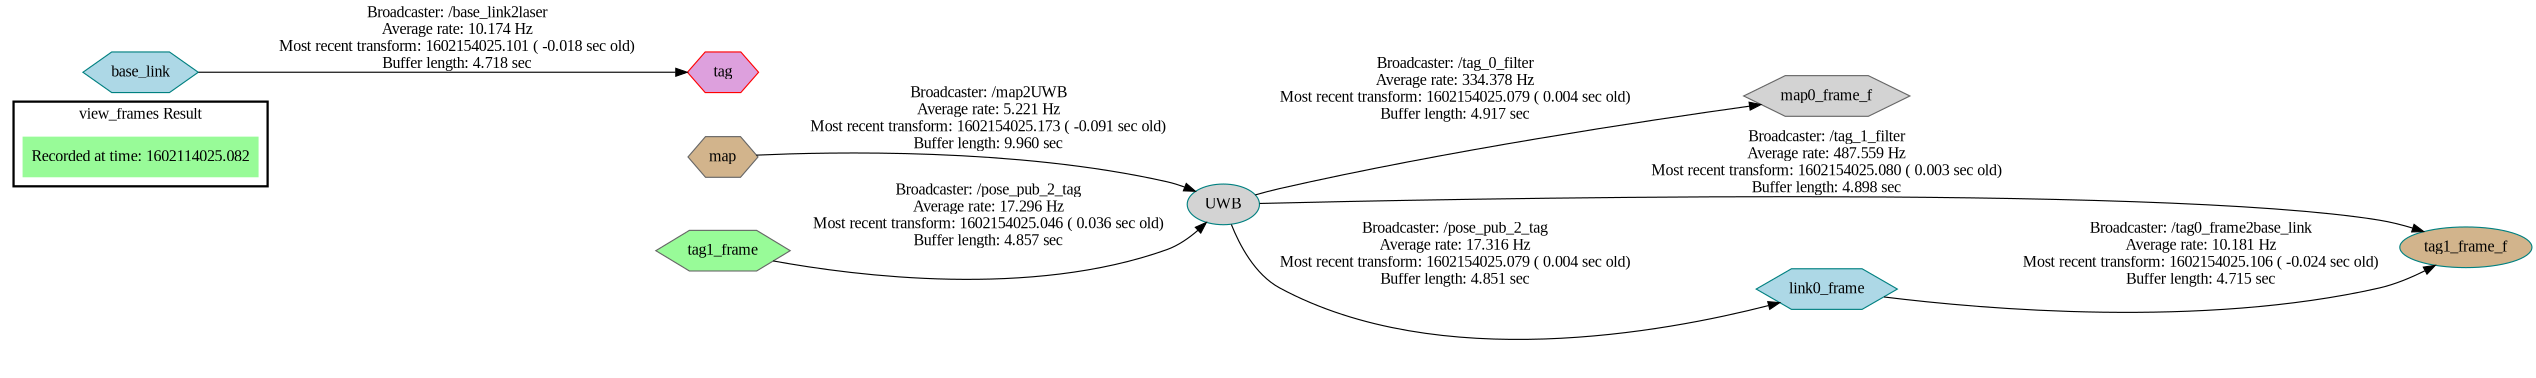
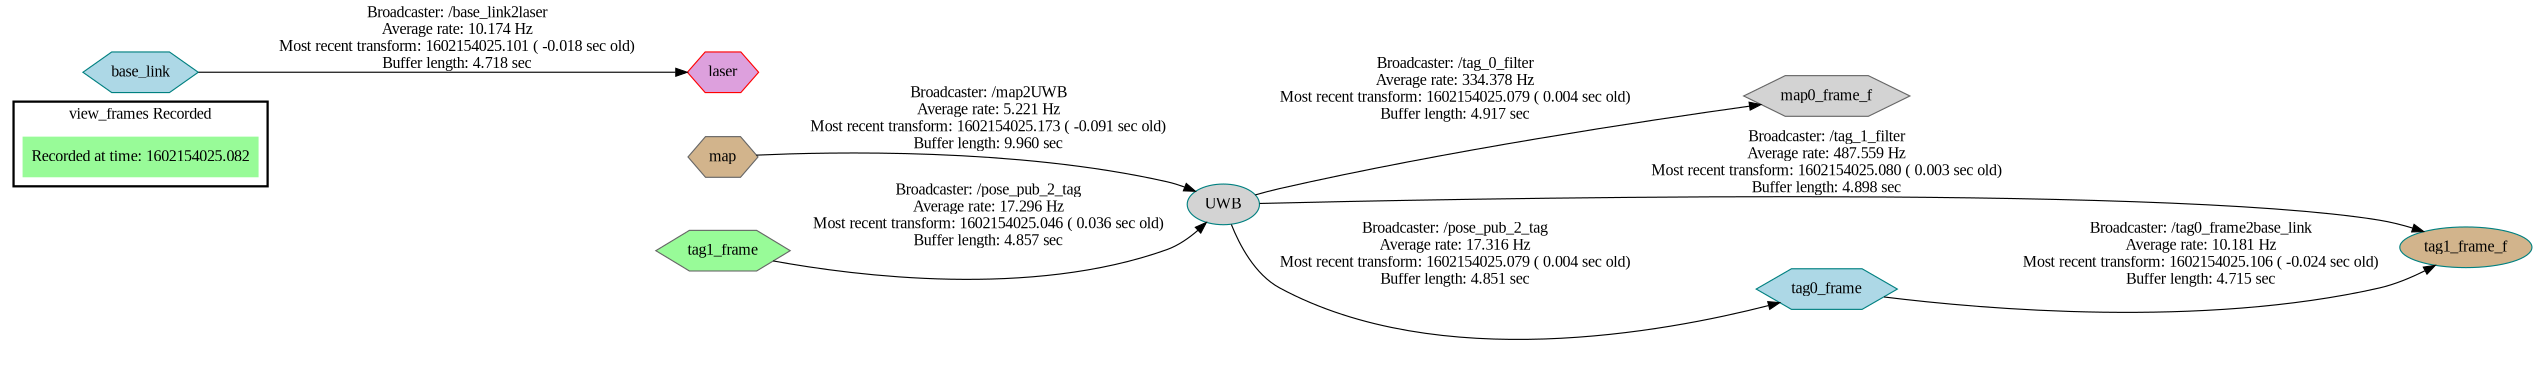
(723, 72) -> (723, 72)
(141, 115) -> (141, 115)
(141, 157) -> (141, 157)
(1827, 289) -> (1827, 289)
